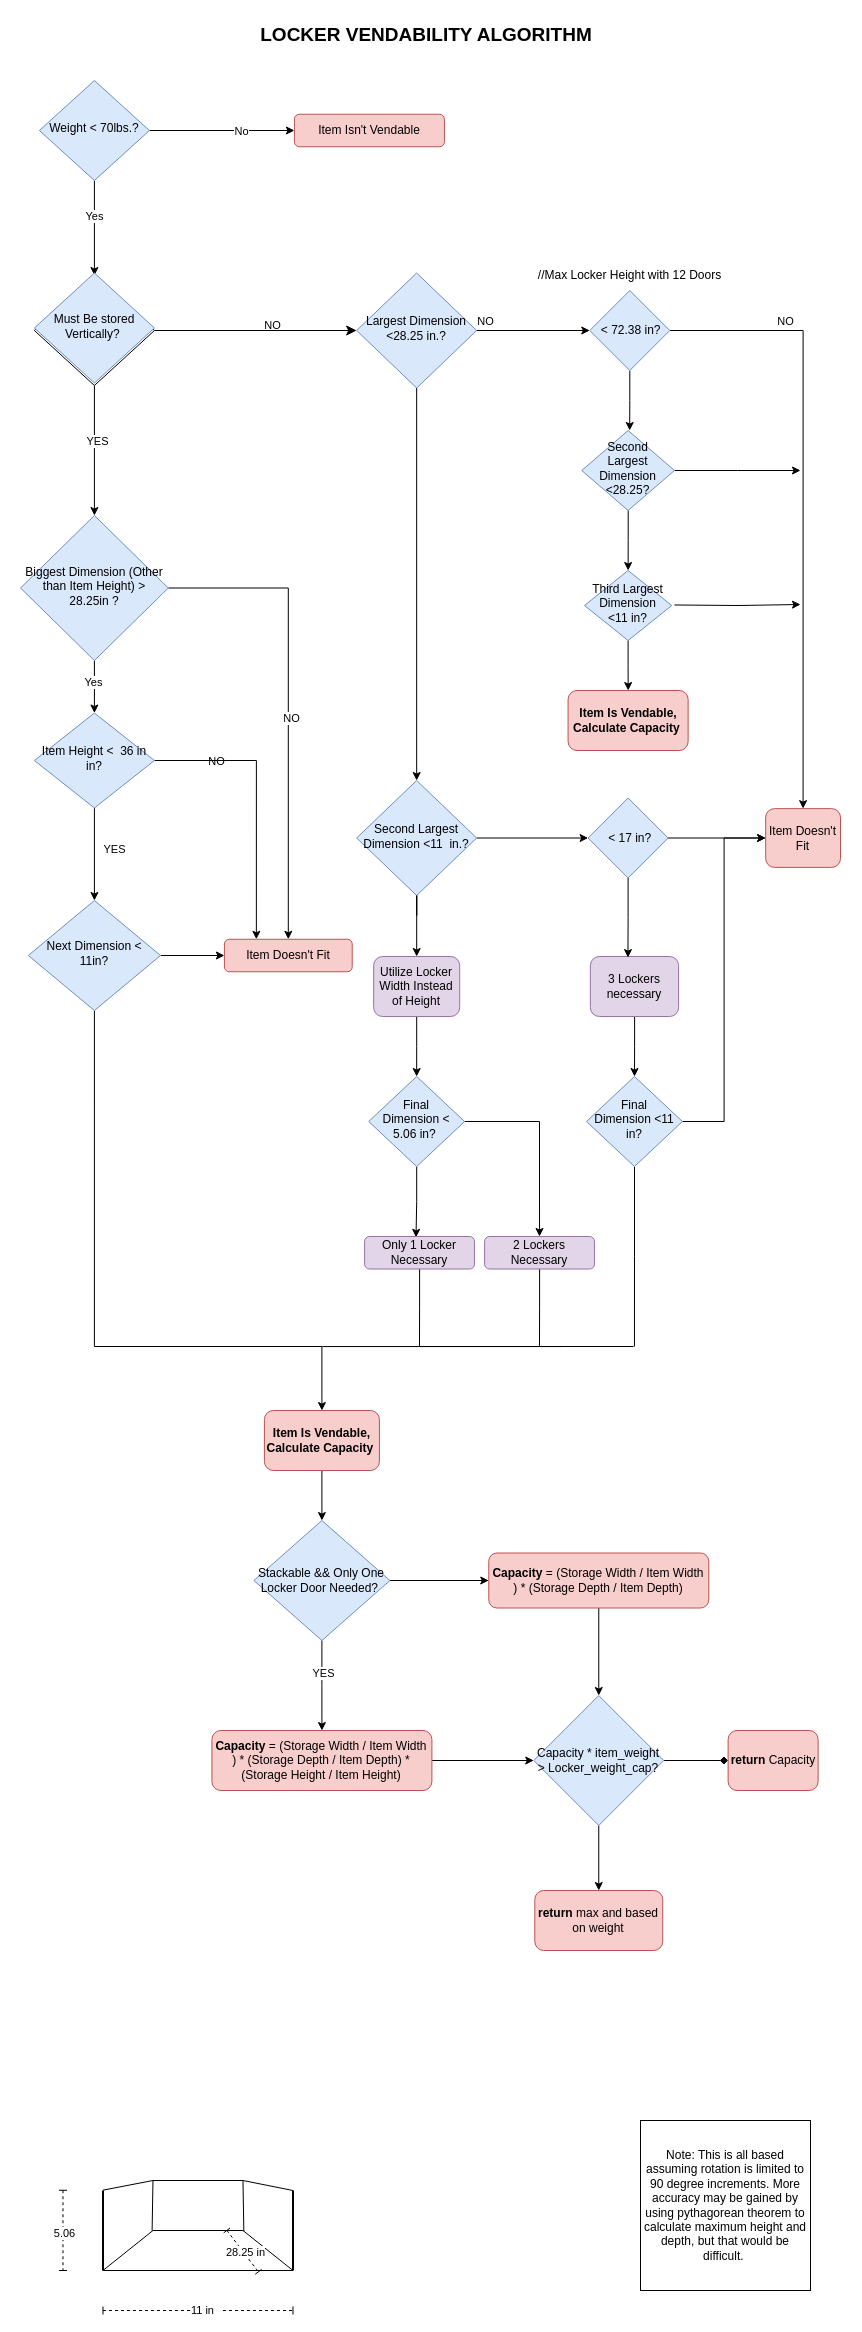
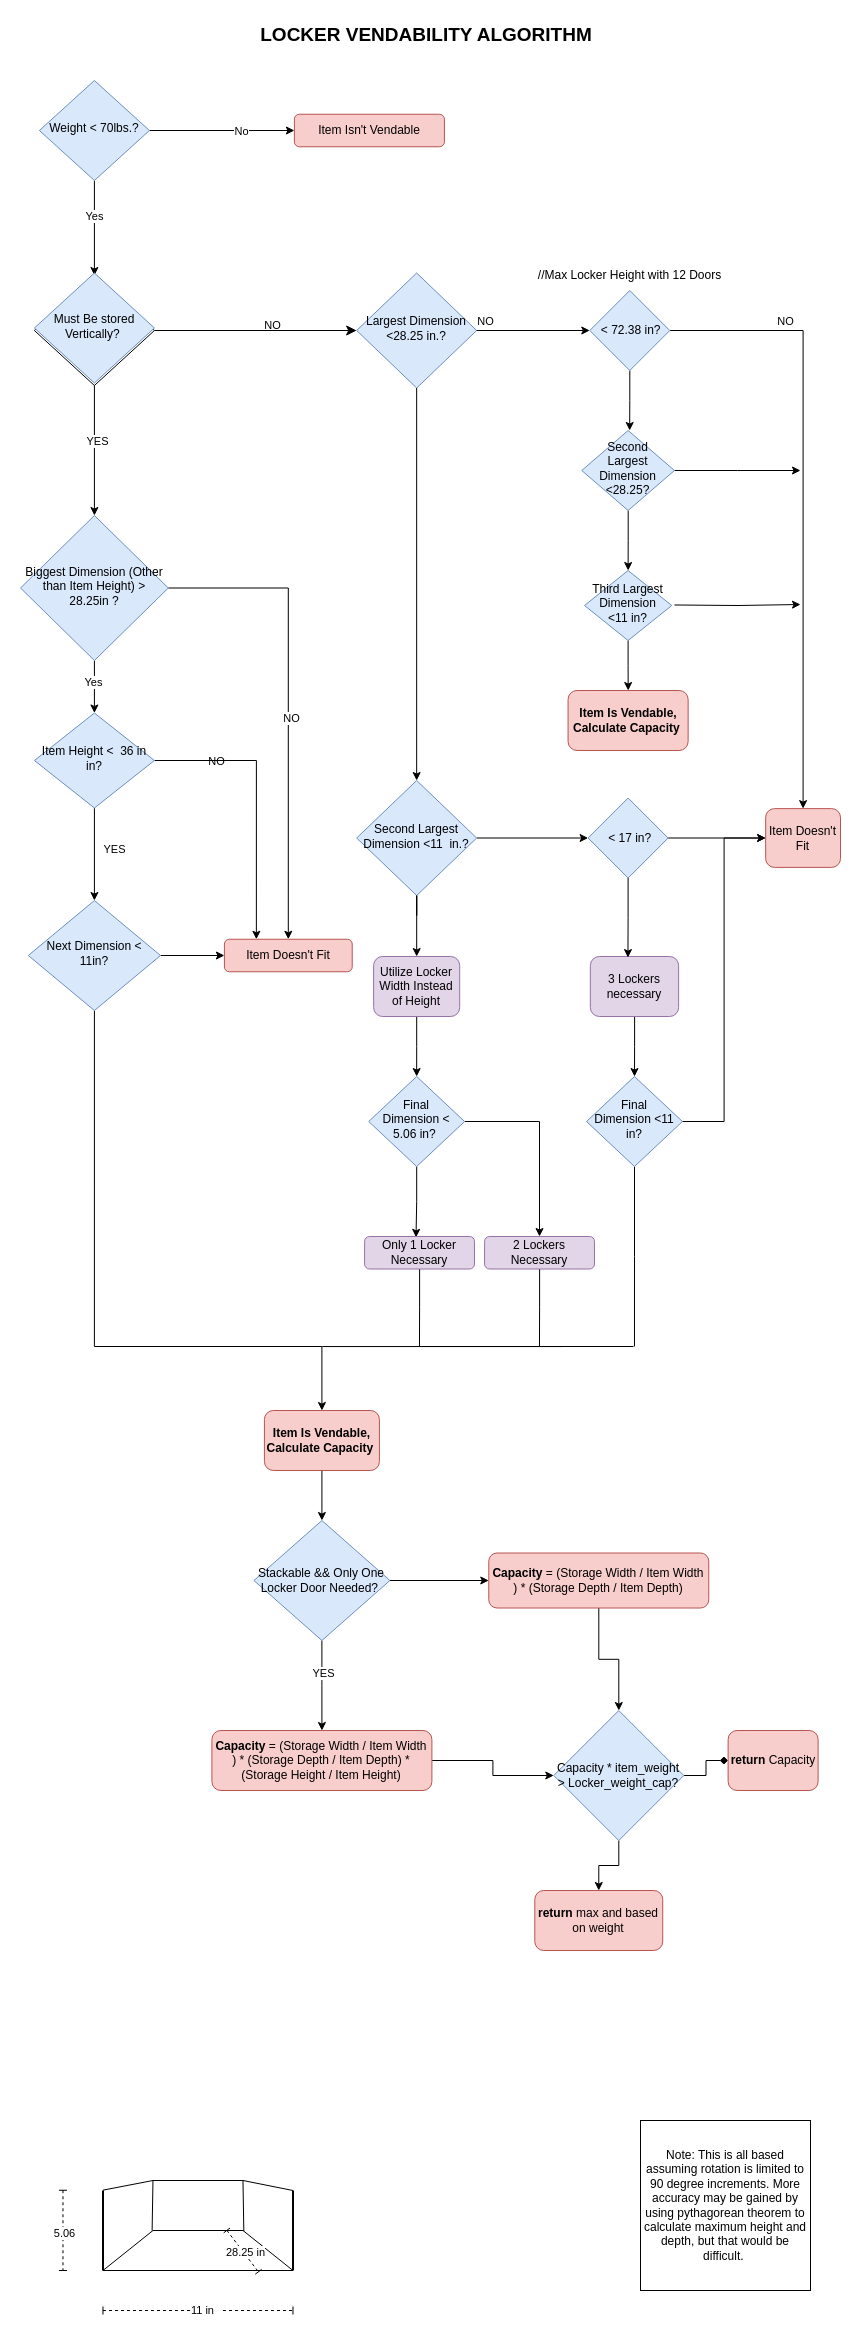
(599, 1761) -> (619, 1776)
